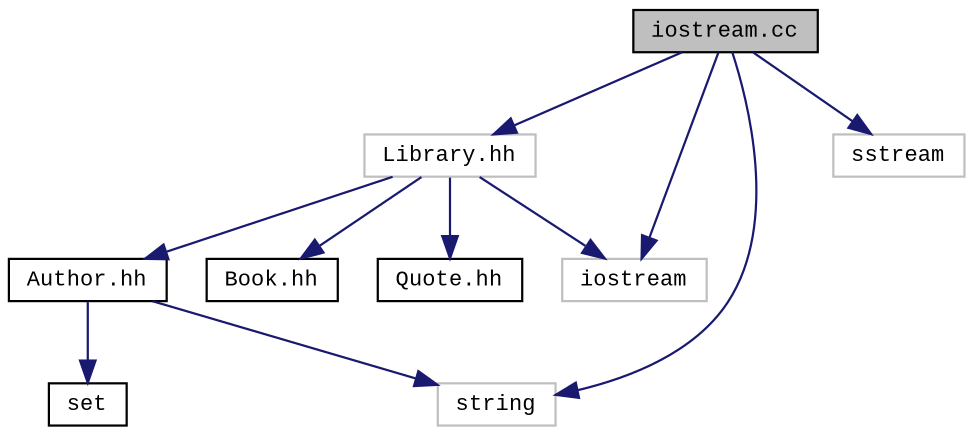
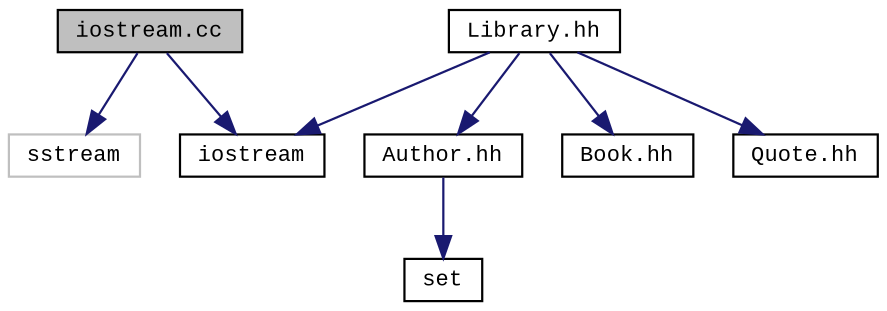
(598, 89) -> none
(450, 156) -> (534, 31)
(634, 280) -> (252, 156)
(497, 404) -> none
